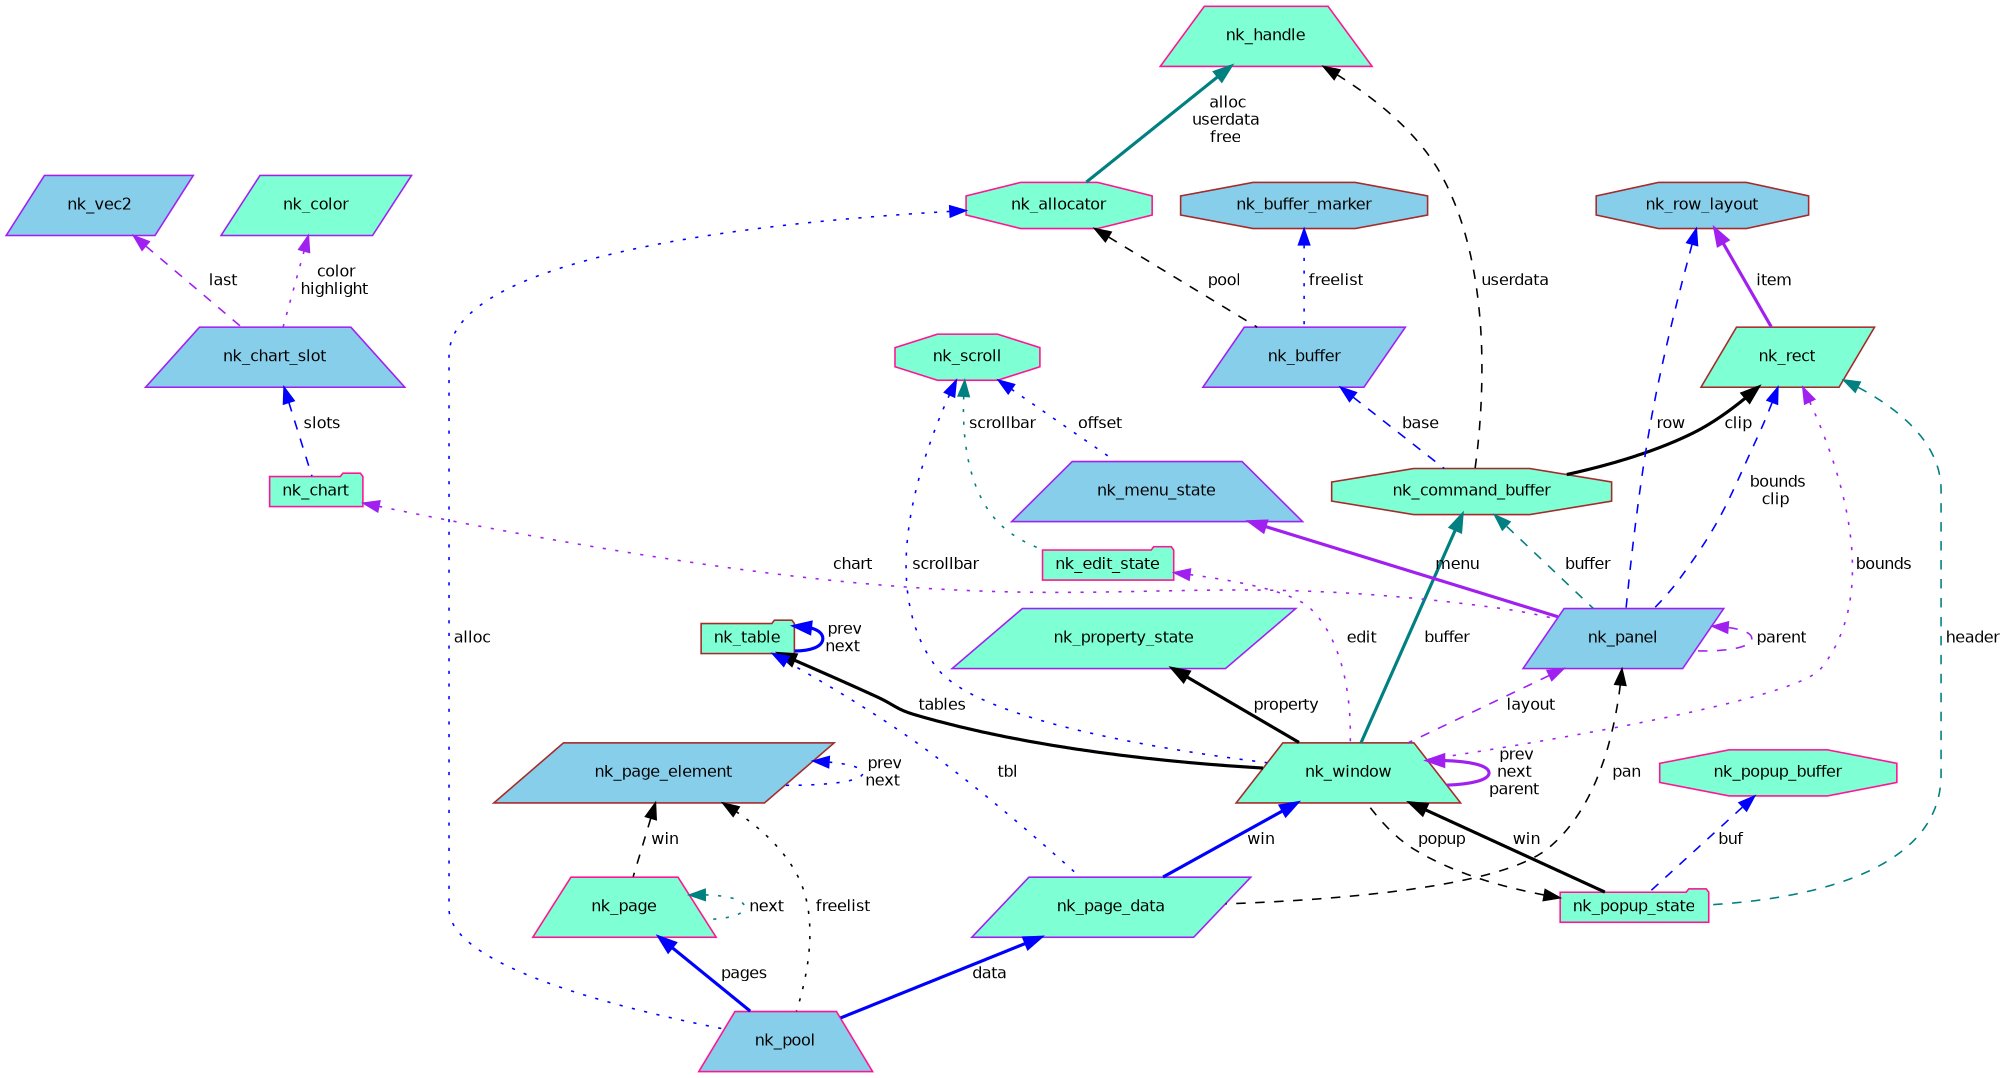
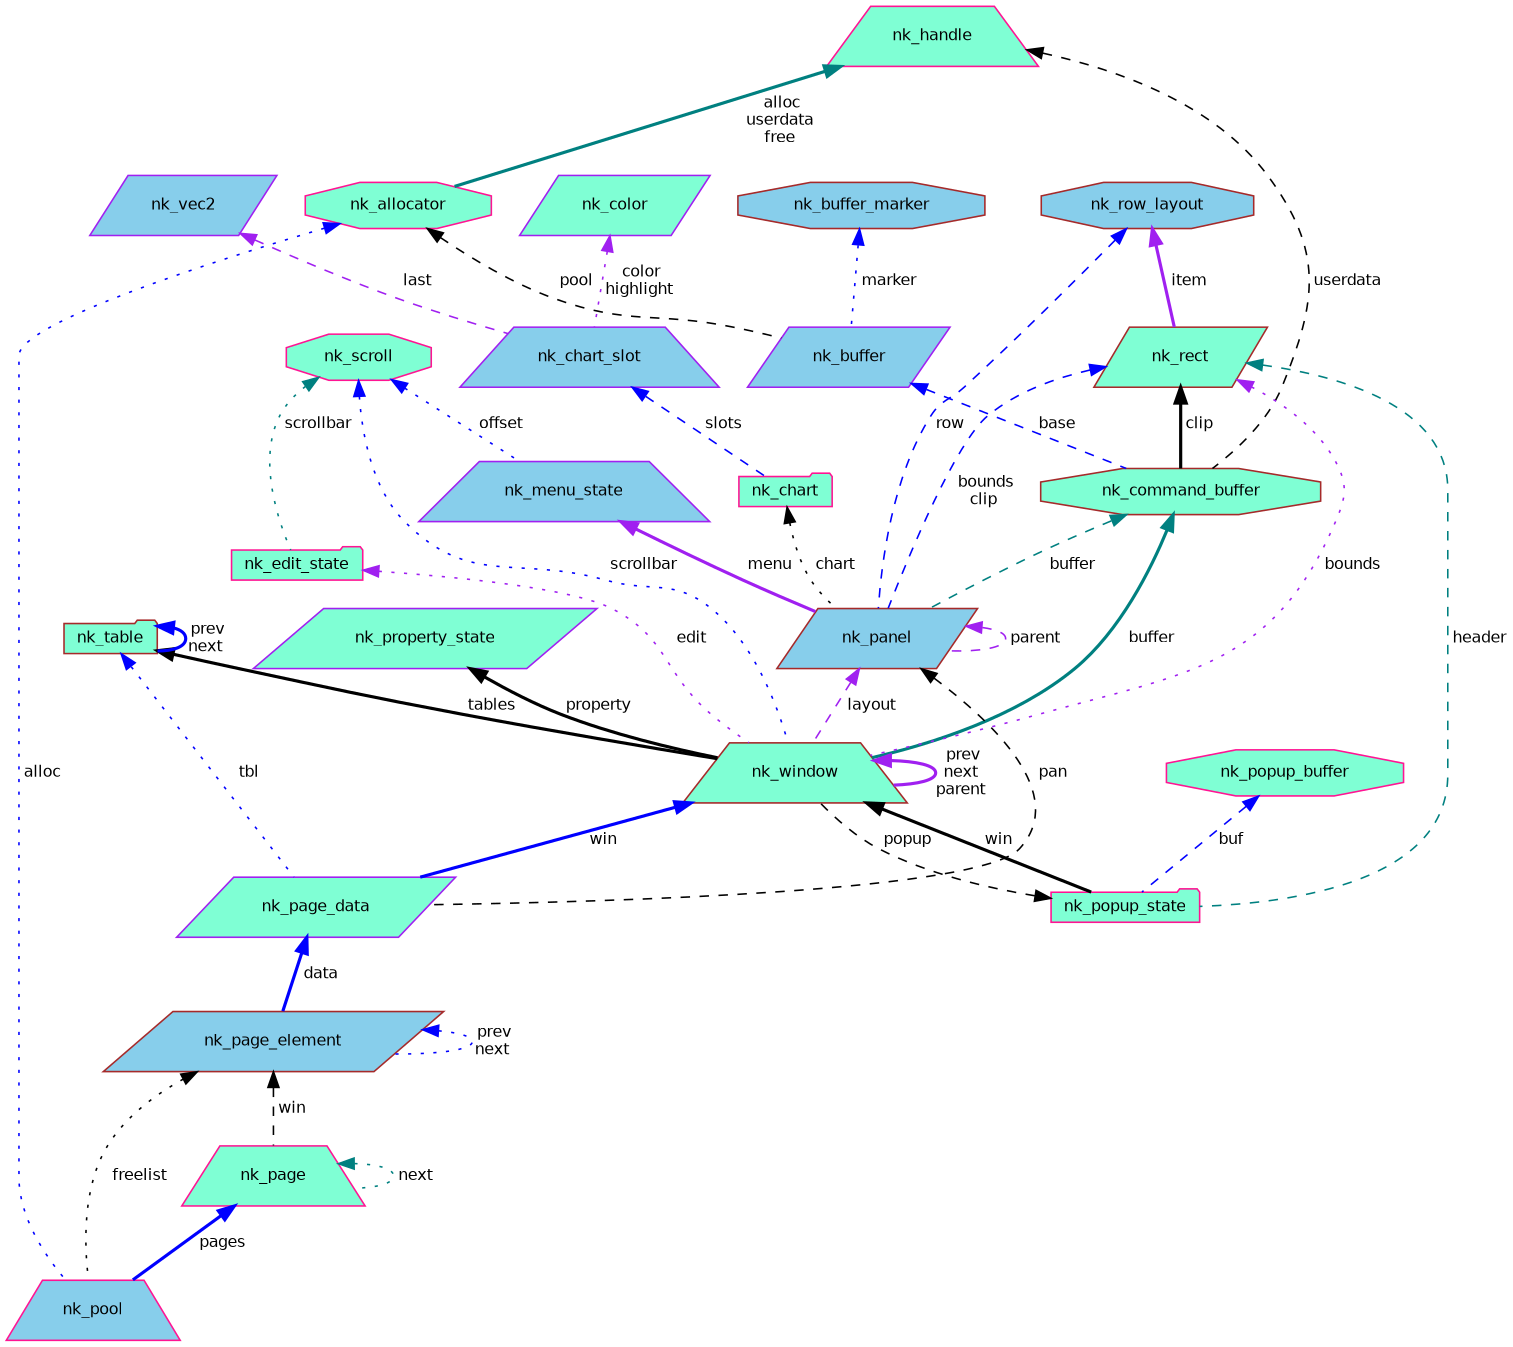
(1334, 281) -> (887, 281)
(966, 590) -> (805, 570)
(1623, 639) -> (877, 639)
(933, 981) -> (292, 982)
